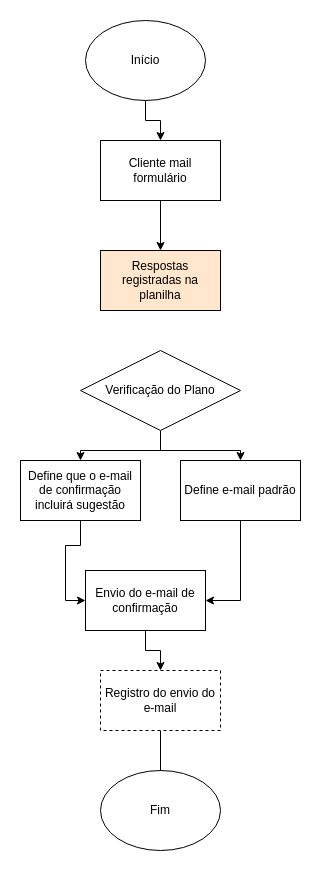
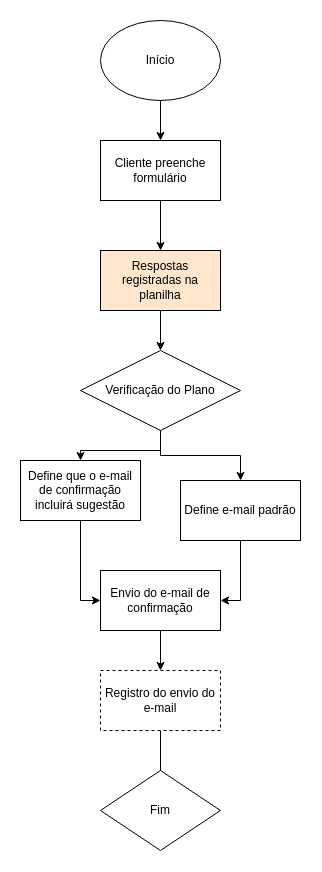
(146, 61) -> (161, 61)
(161, 171) -> (161, 171)
none -> (161, 327)
(241, 491) -> (241, 511)
(146, 601) -> (161, 601)
(161, 811) -> (161, 811)
